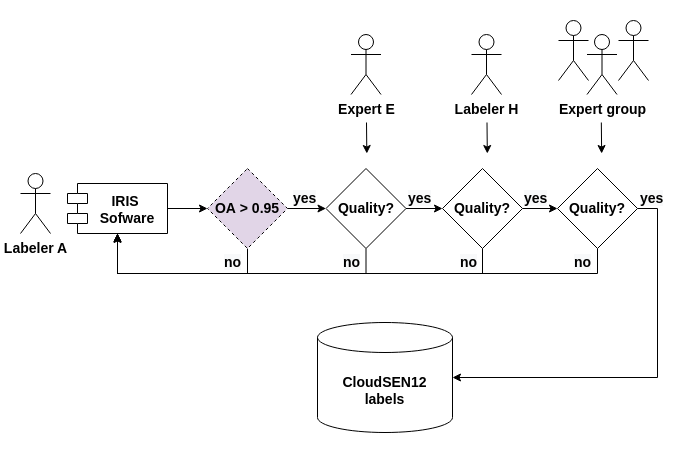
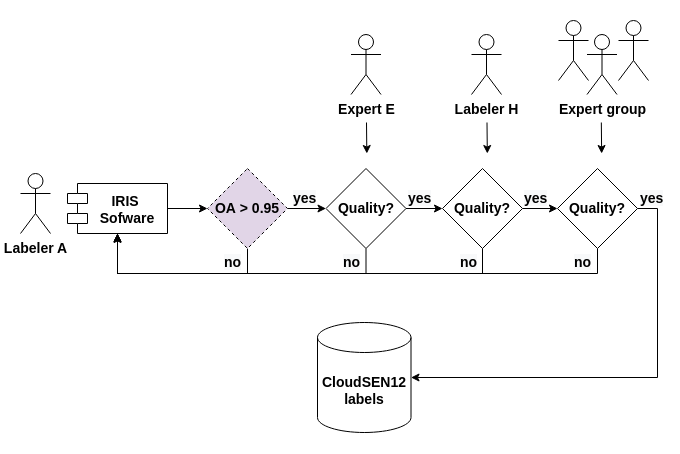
(385, 378) -> (364, 378)
